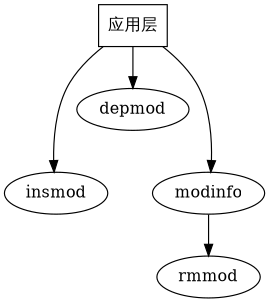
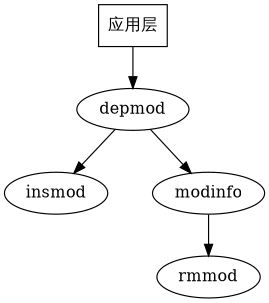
(63, 97) -> (98, 147)
(203, 97) -> (167, 147)
